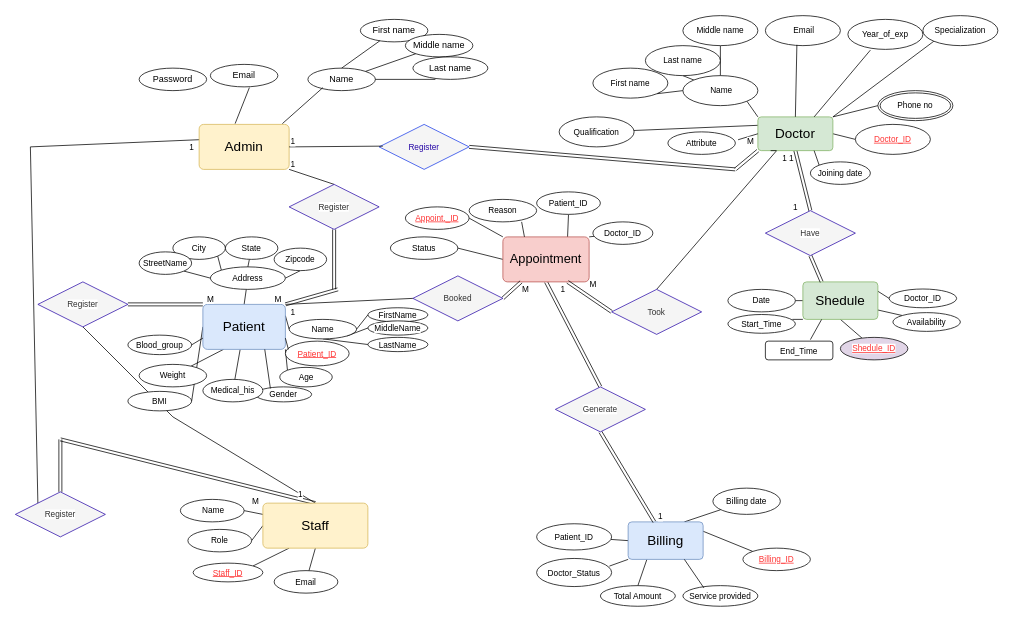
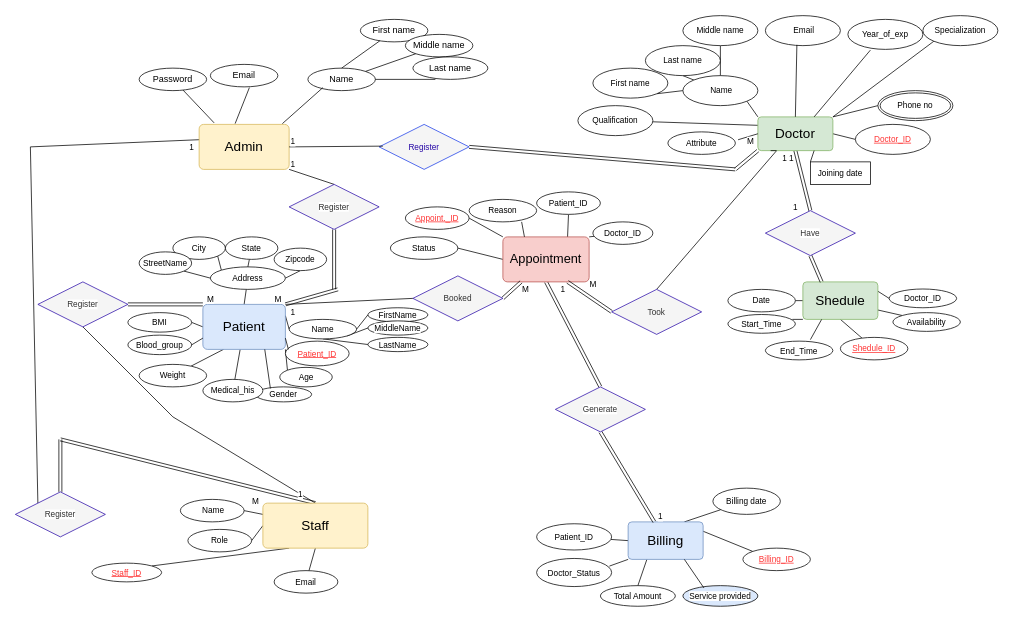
none -> (199, 107)
(597, 132) -> (615, 120)
(840, 173) -> (840, 173)
(874, 348) -> (874, 348)
(799, 350) -> (799, 350)
(160, 401) -> (160, 322)
(228, 572) -> (127, 572)
(720, 596) -> (720, 596)
